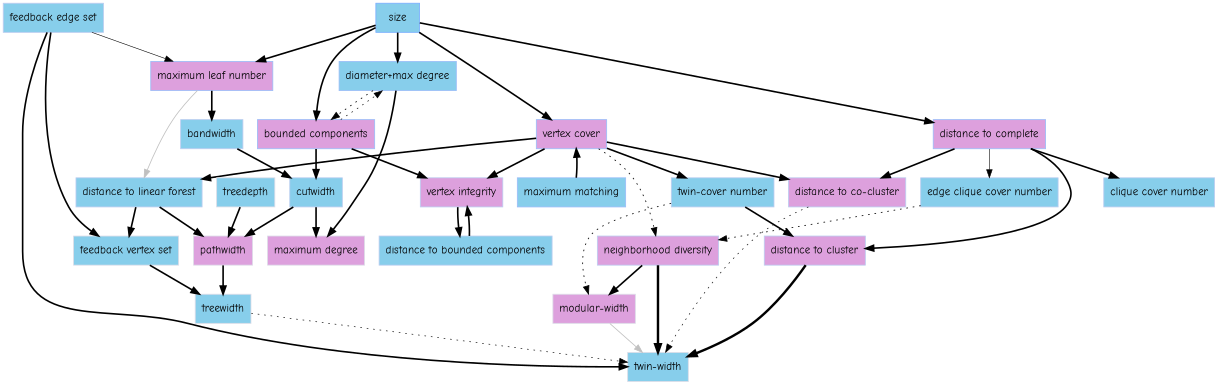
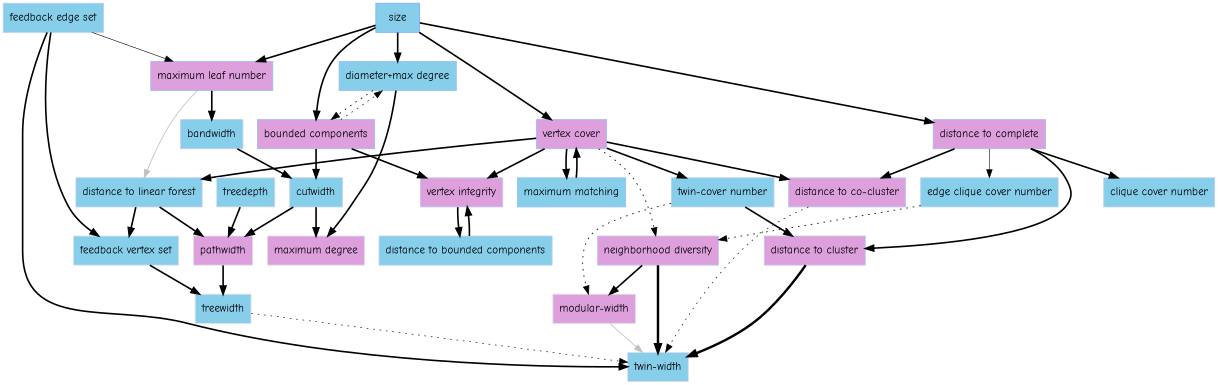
none -> (566, 159)
